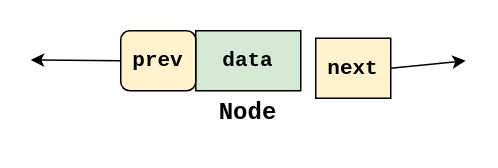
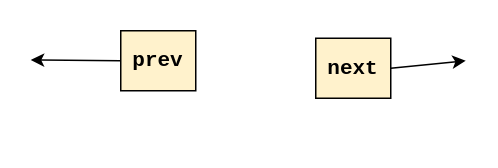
(158, 61) -> (158, 61)
(248, 61) -> none
(248, 113) -> none
